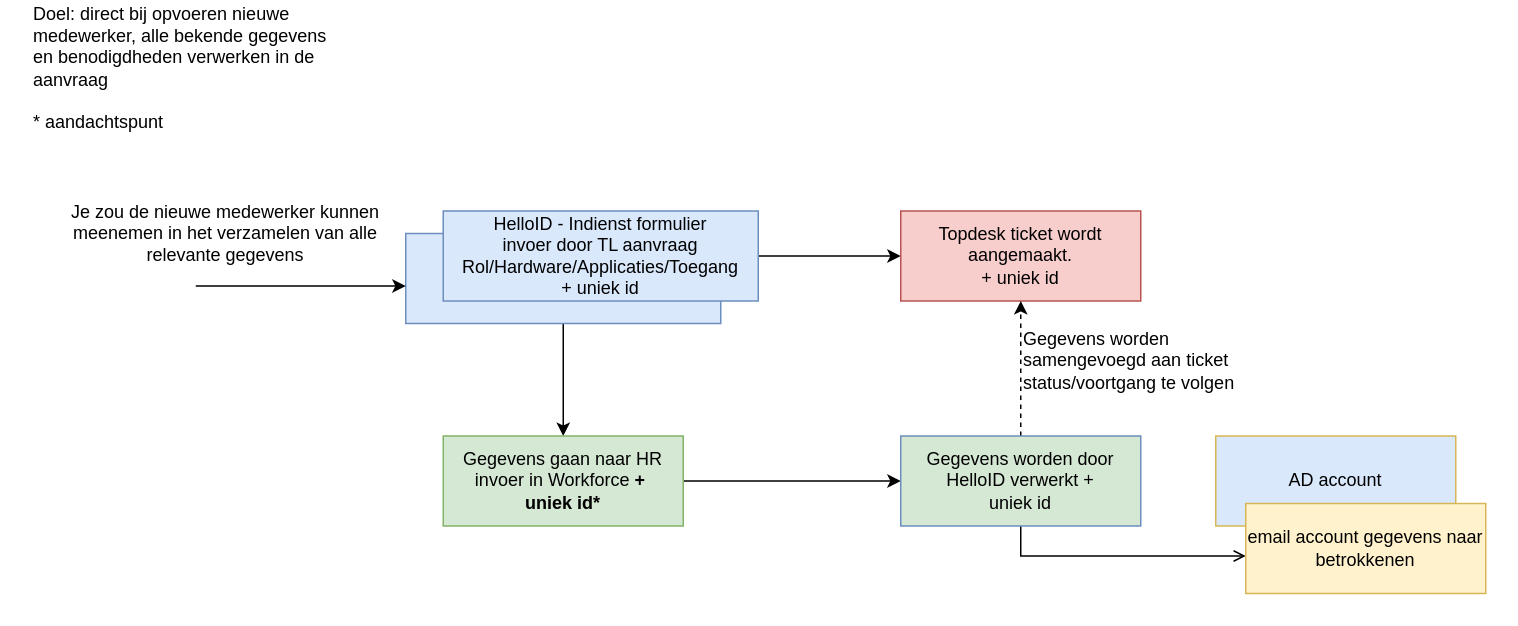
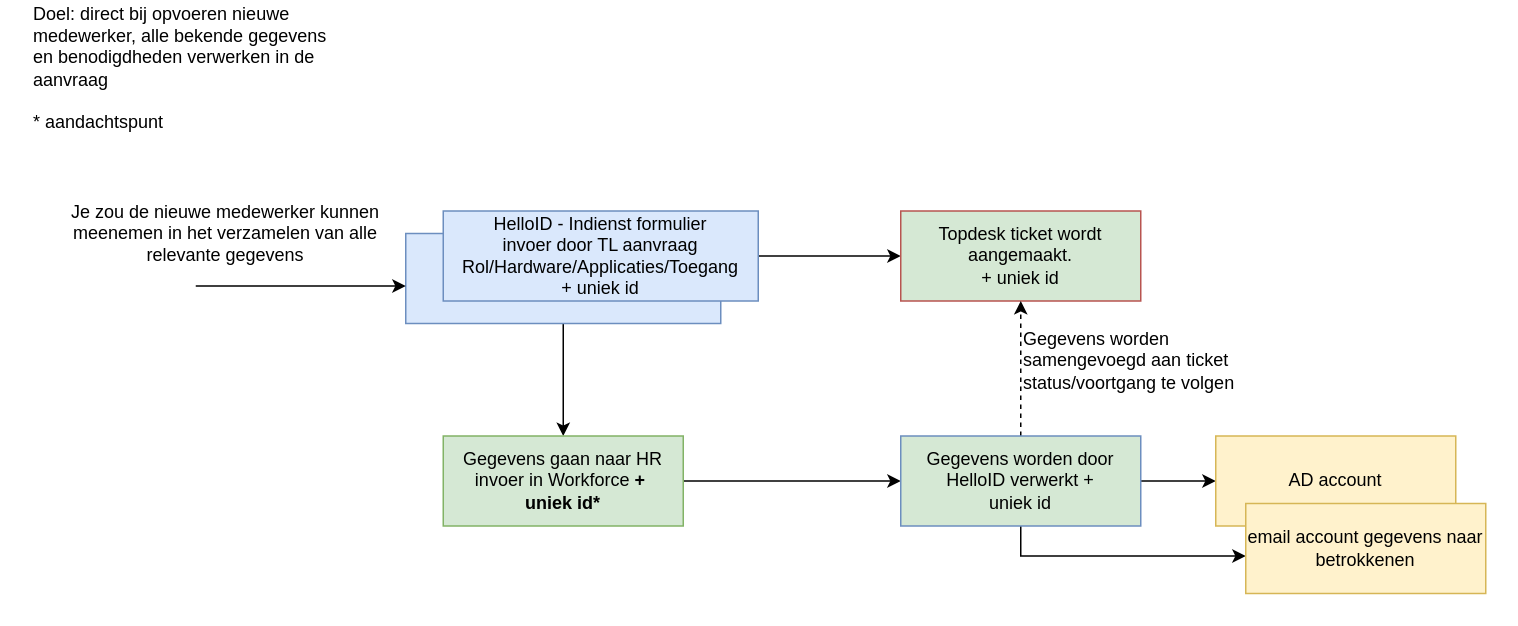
(1021, 256) -> (1021, 256)
none -> (1173, 481)
(1336, 481) -> (1336, 481)
(1236, 556) -> (1234, 556)
